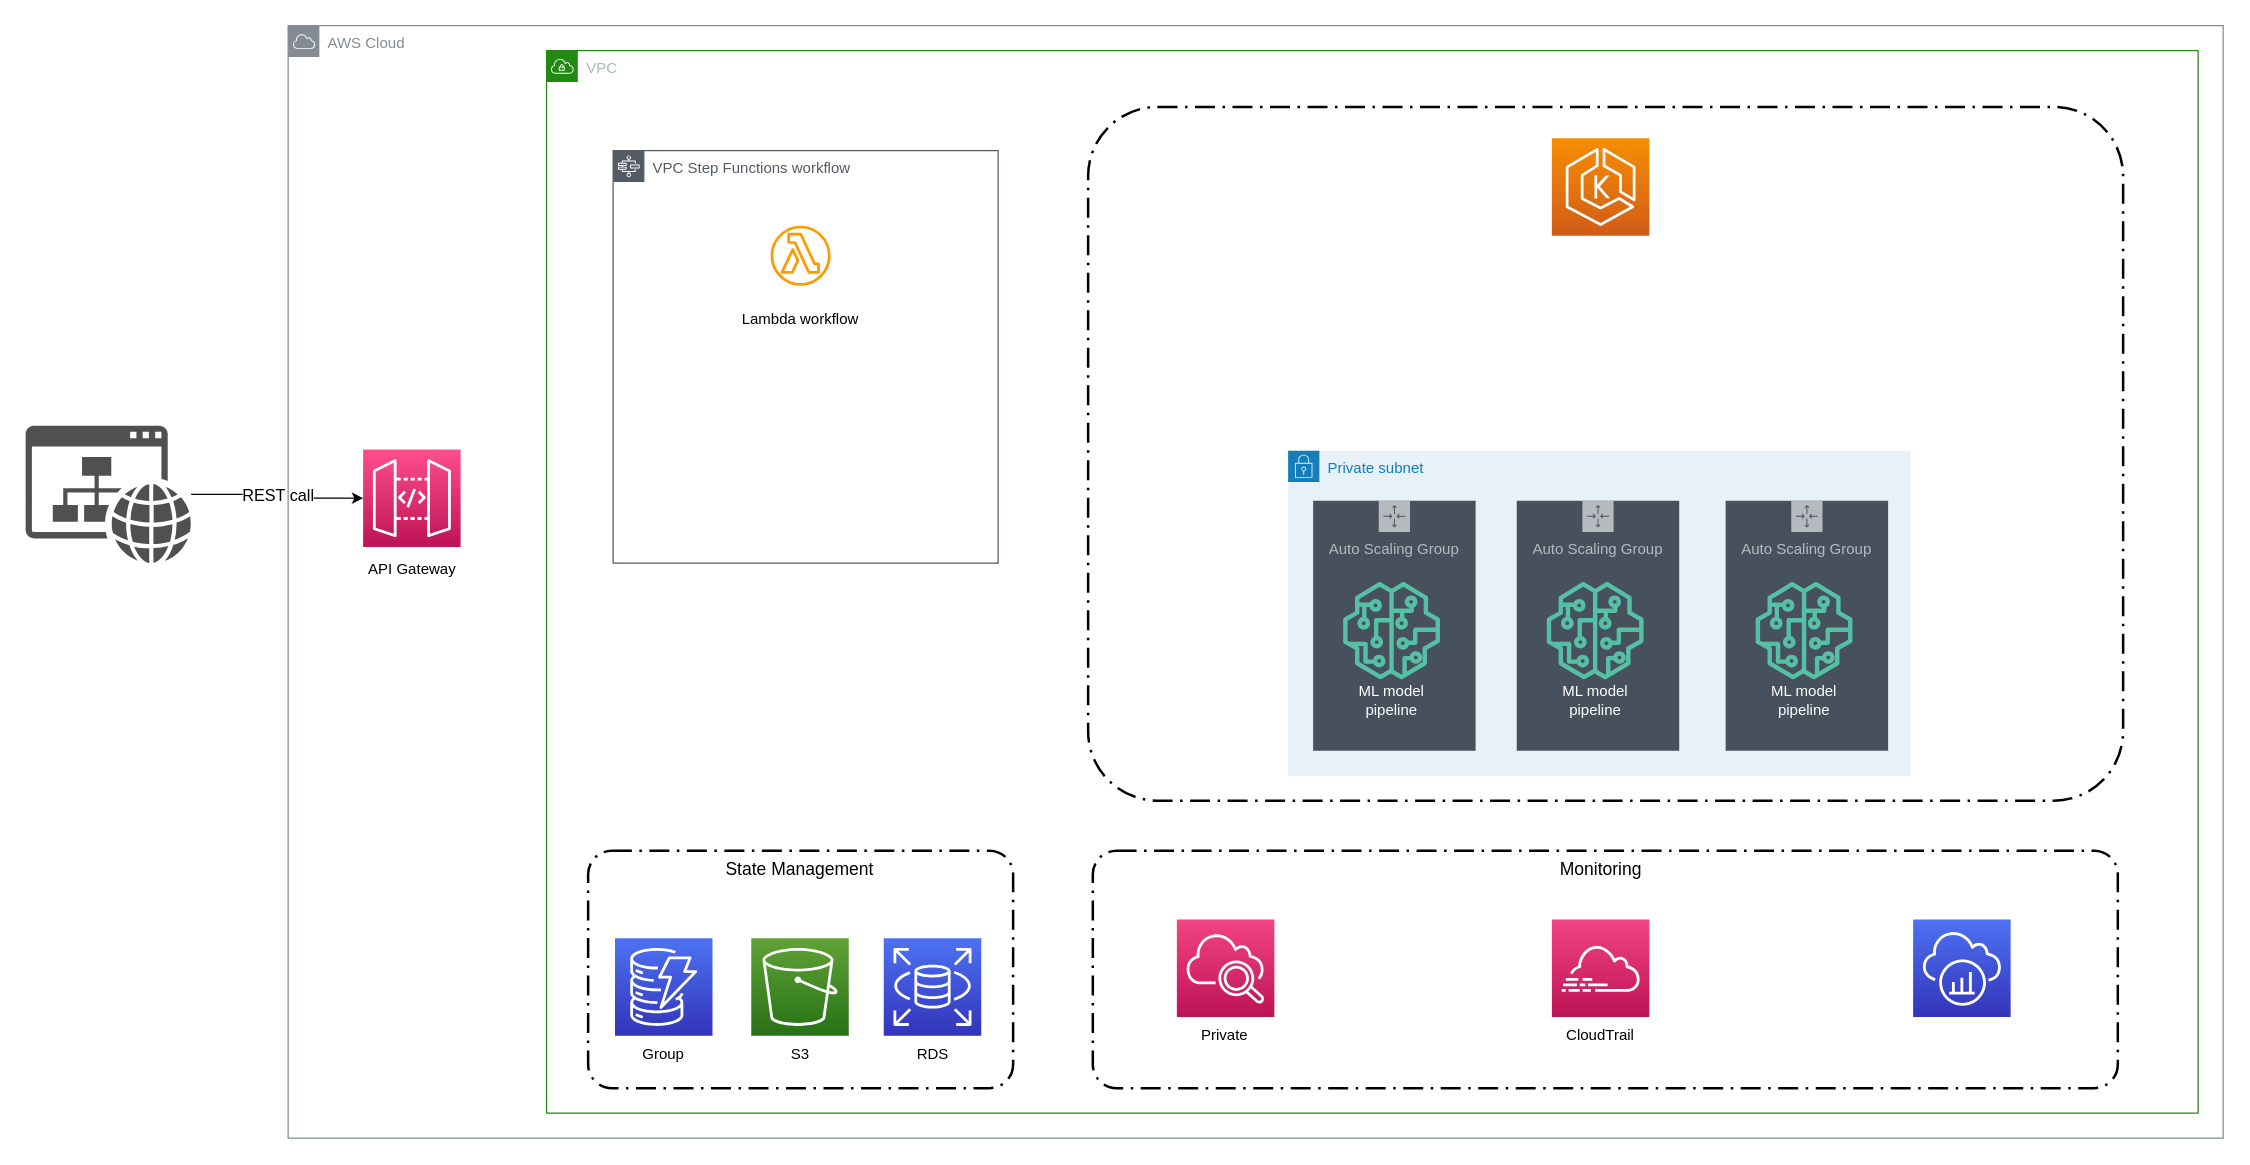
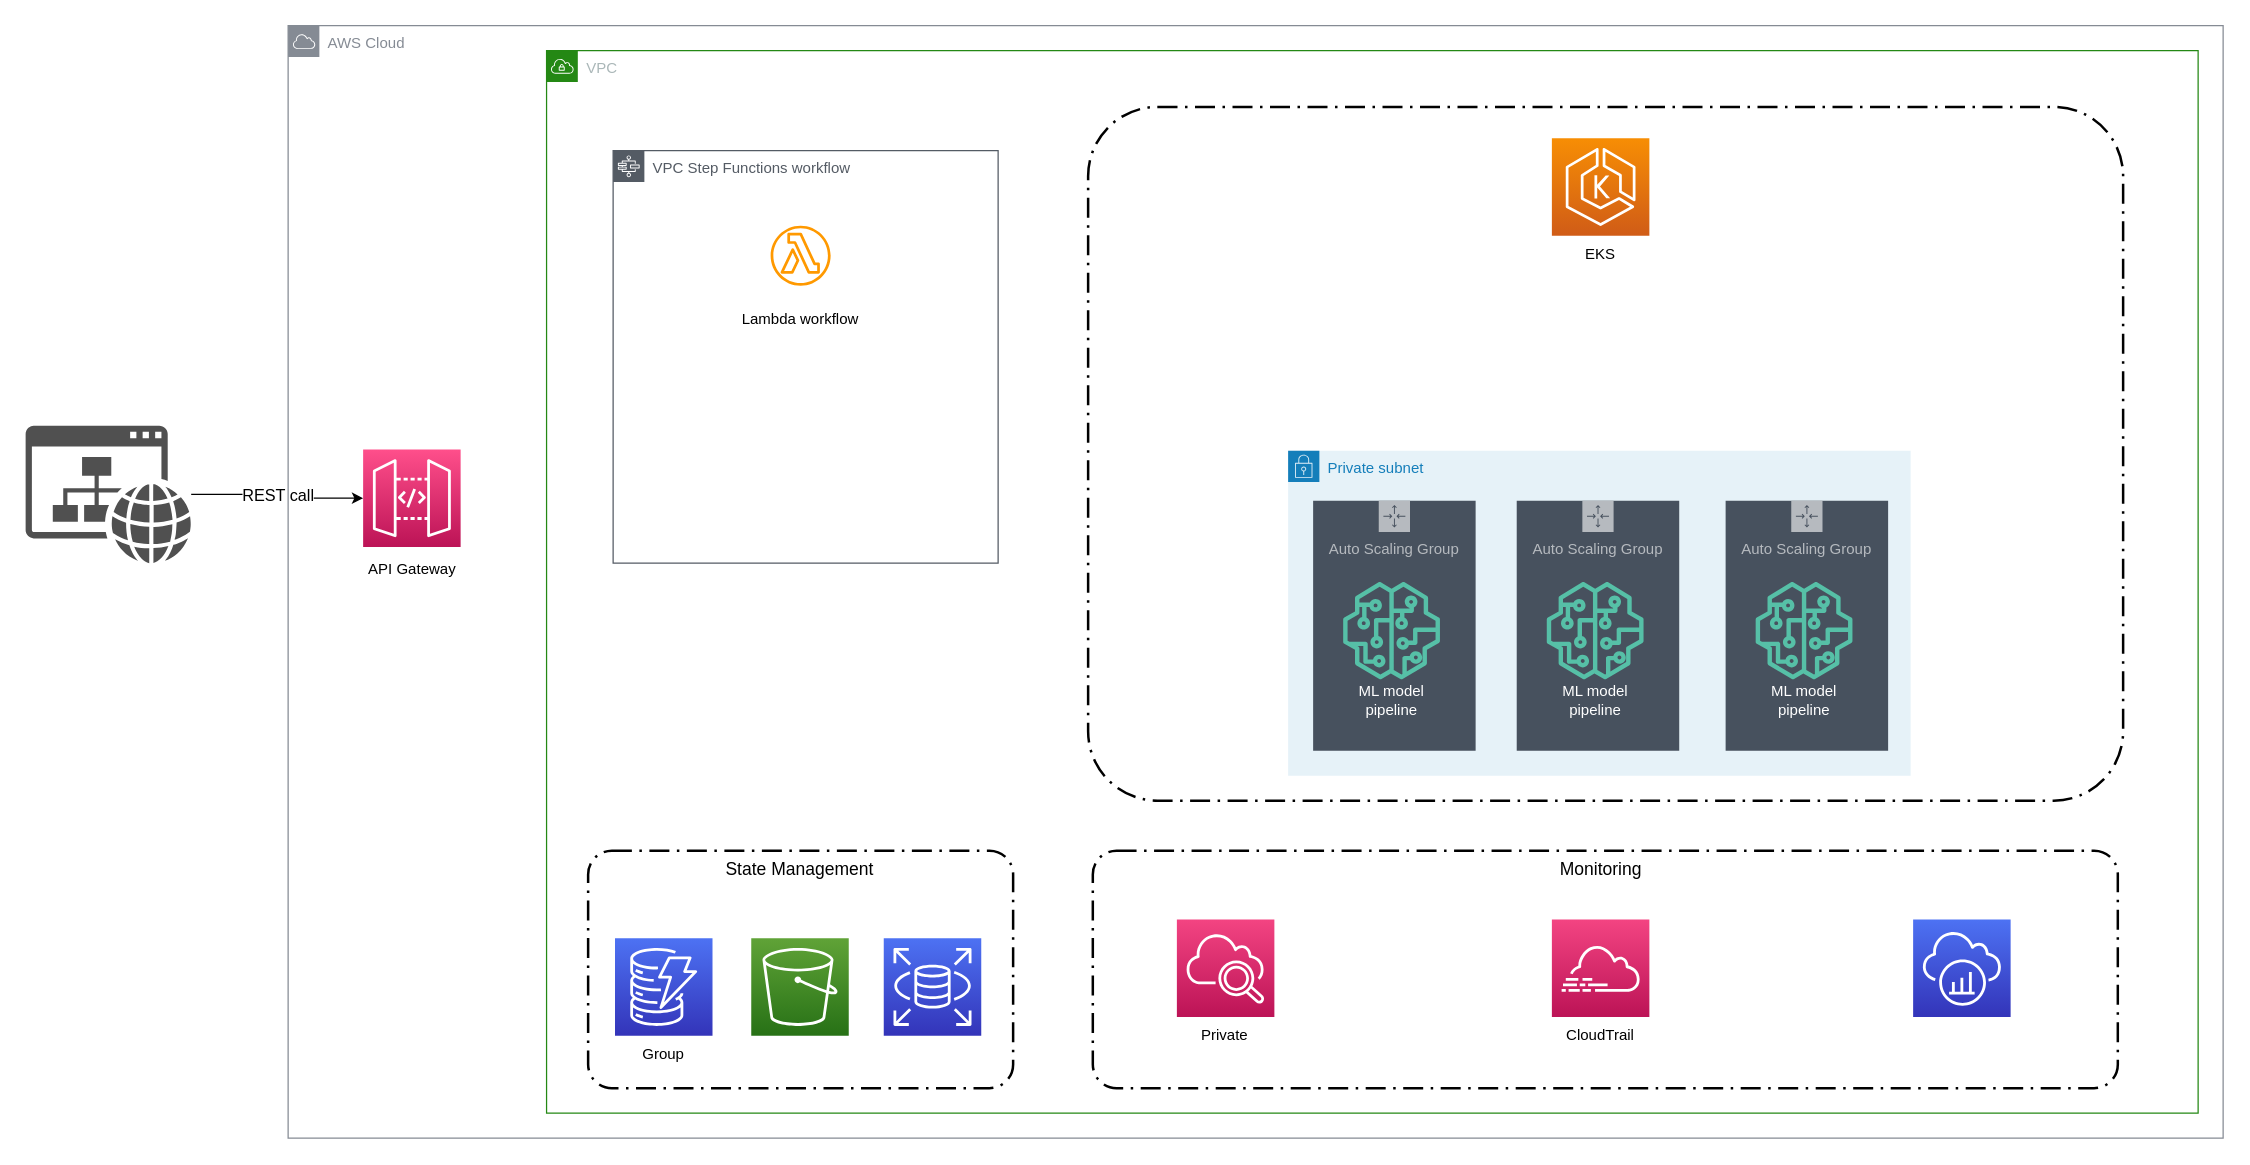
none -> (1601, 254)
(800, 1054) -> none
(933, 1054) -> none
